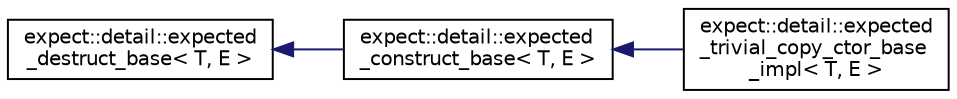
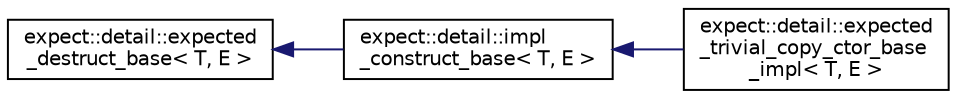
(478, 49) -> (478, 49)
